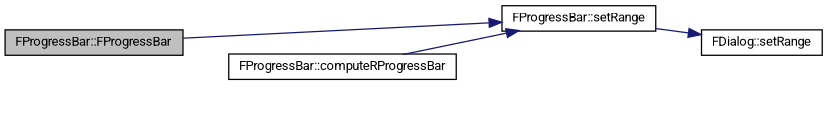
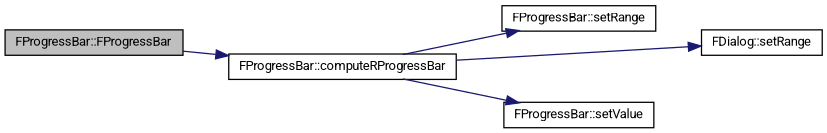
(336, 31) -> (199, 53)
(672, 31) -> (572, 53)
none -> (579, 115)
